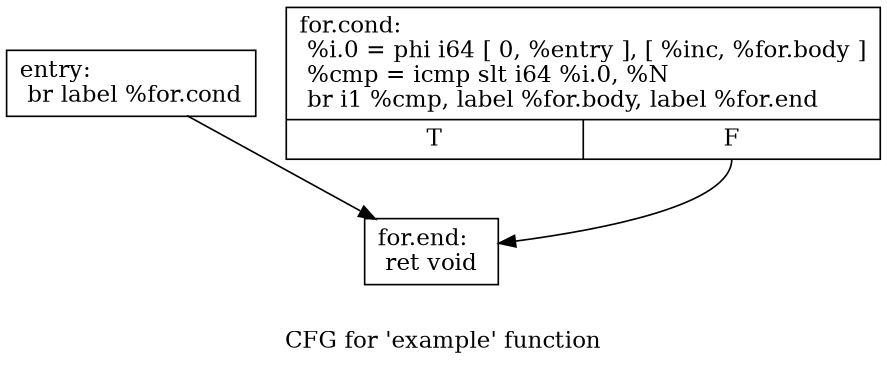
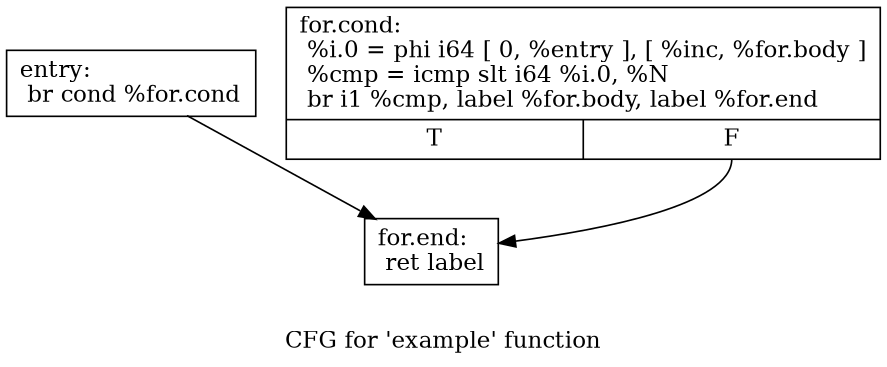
(131, 95) -> (130, 95)
(428, 263) -> (431, 263)
